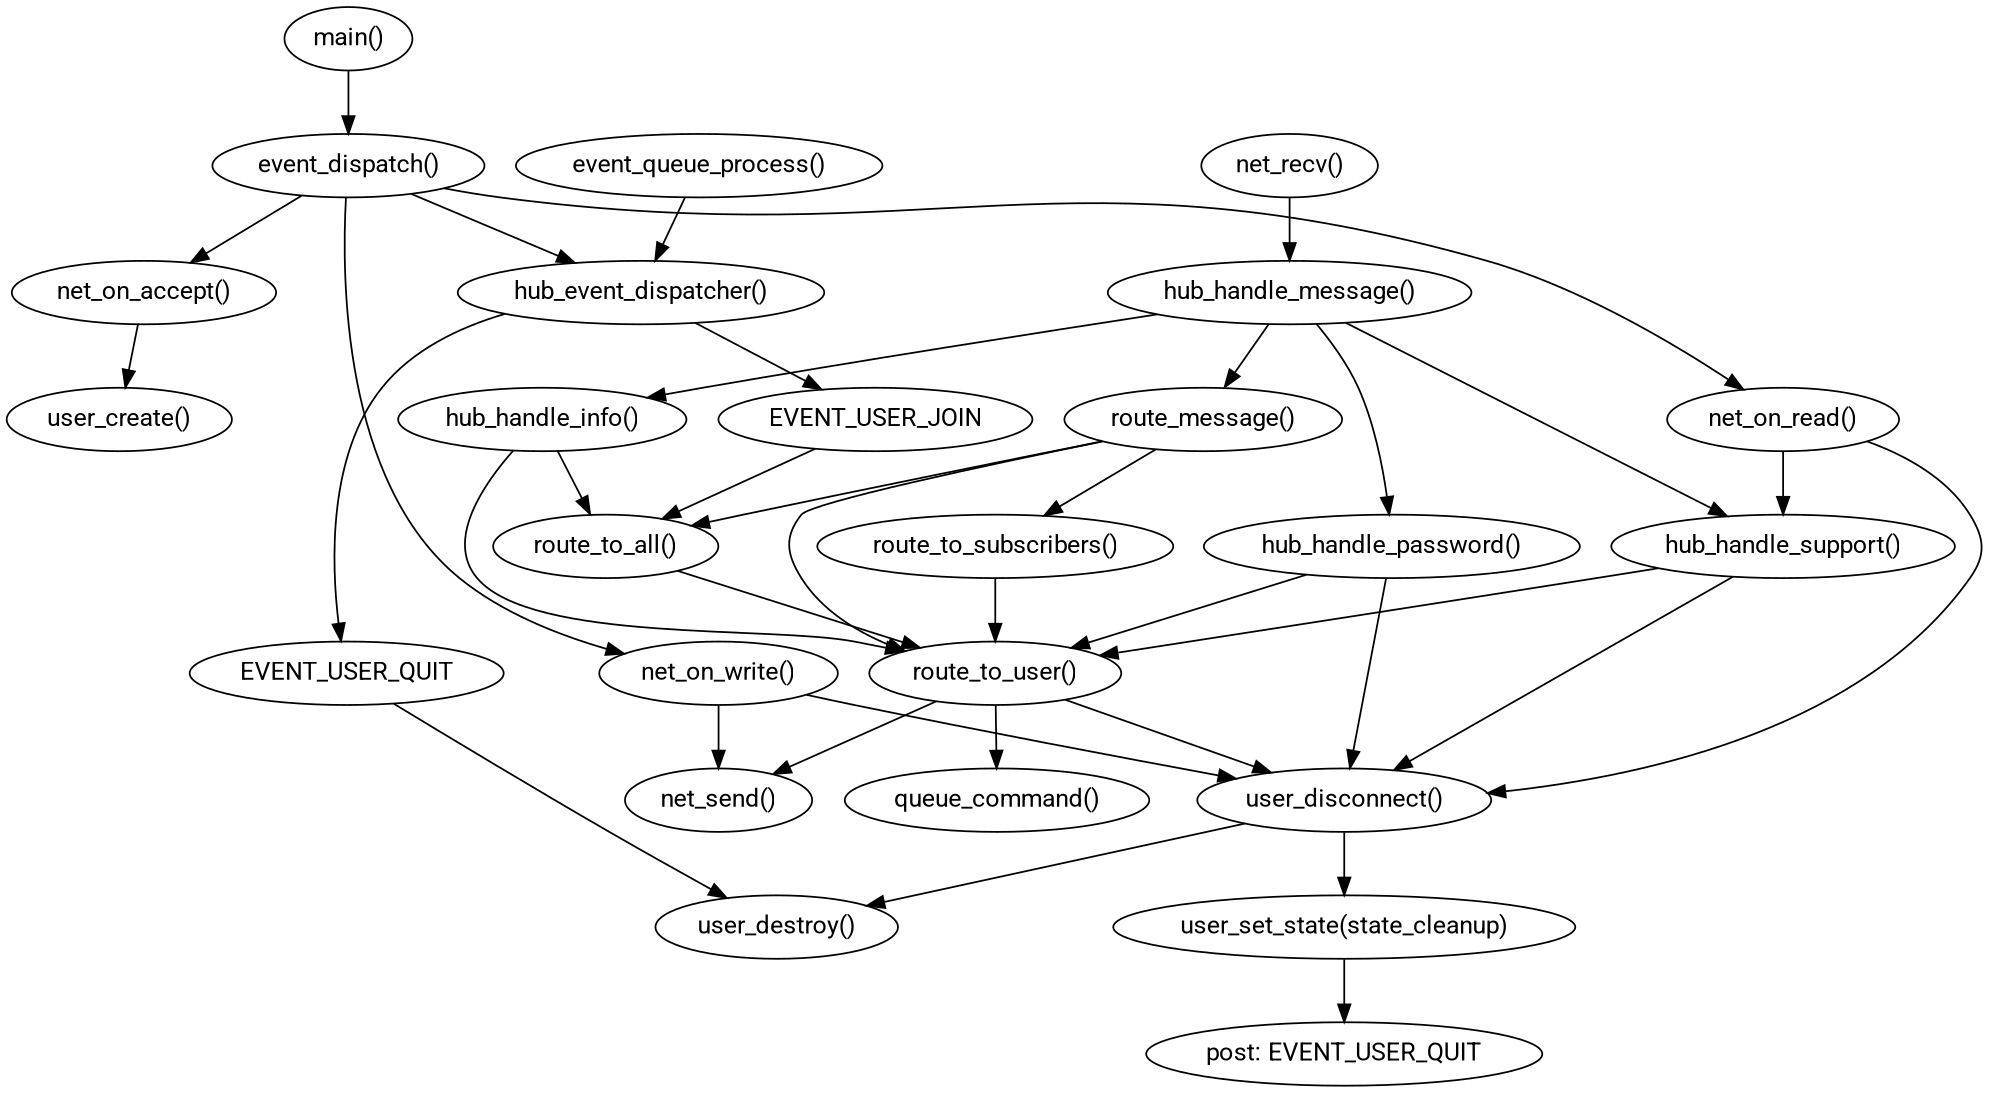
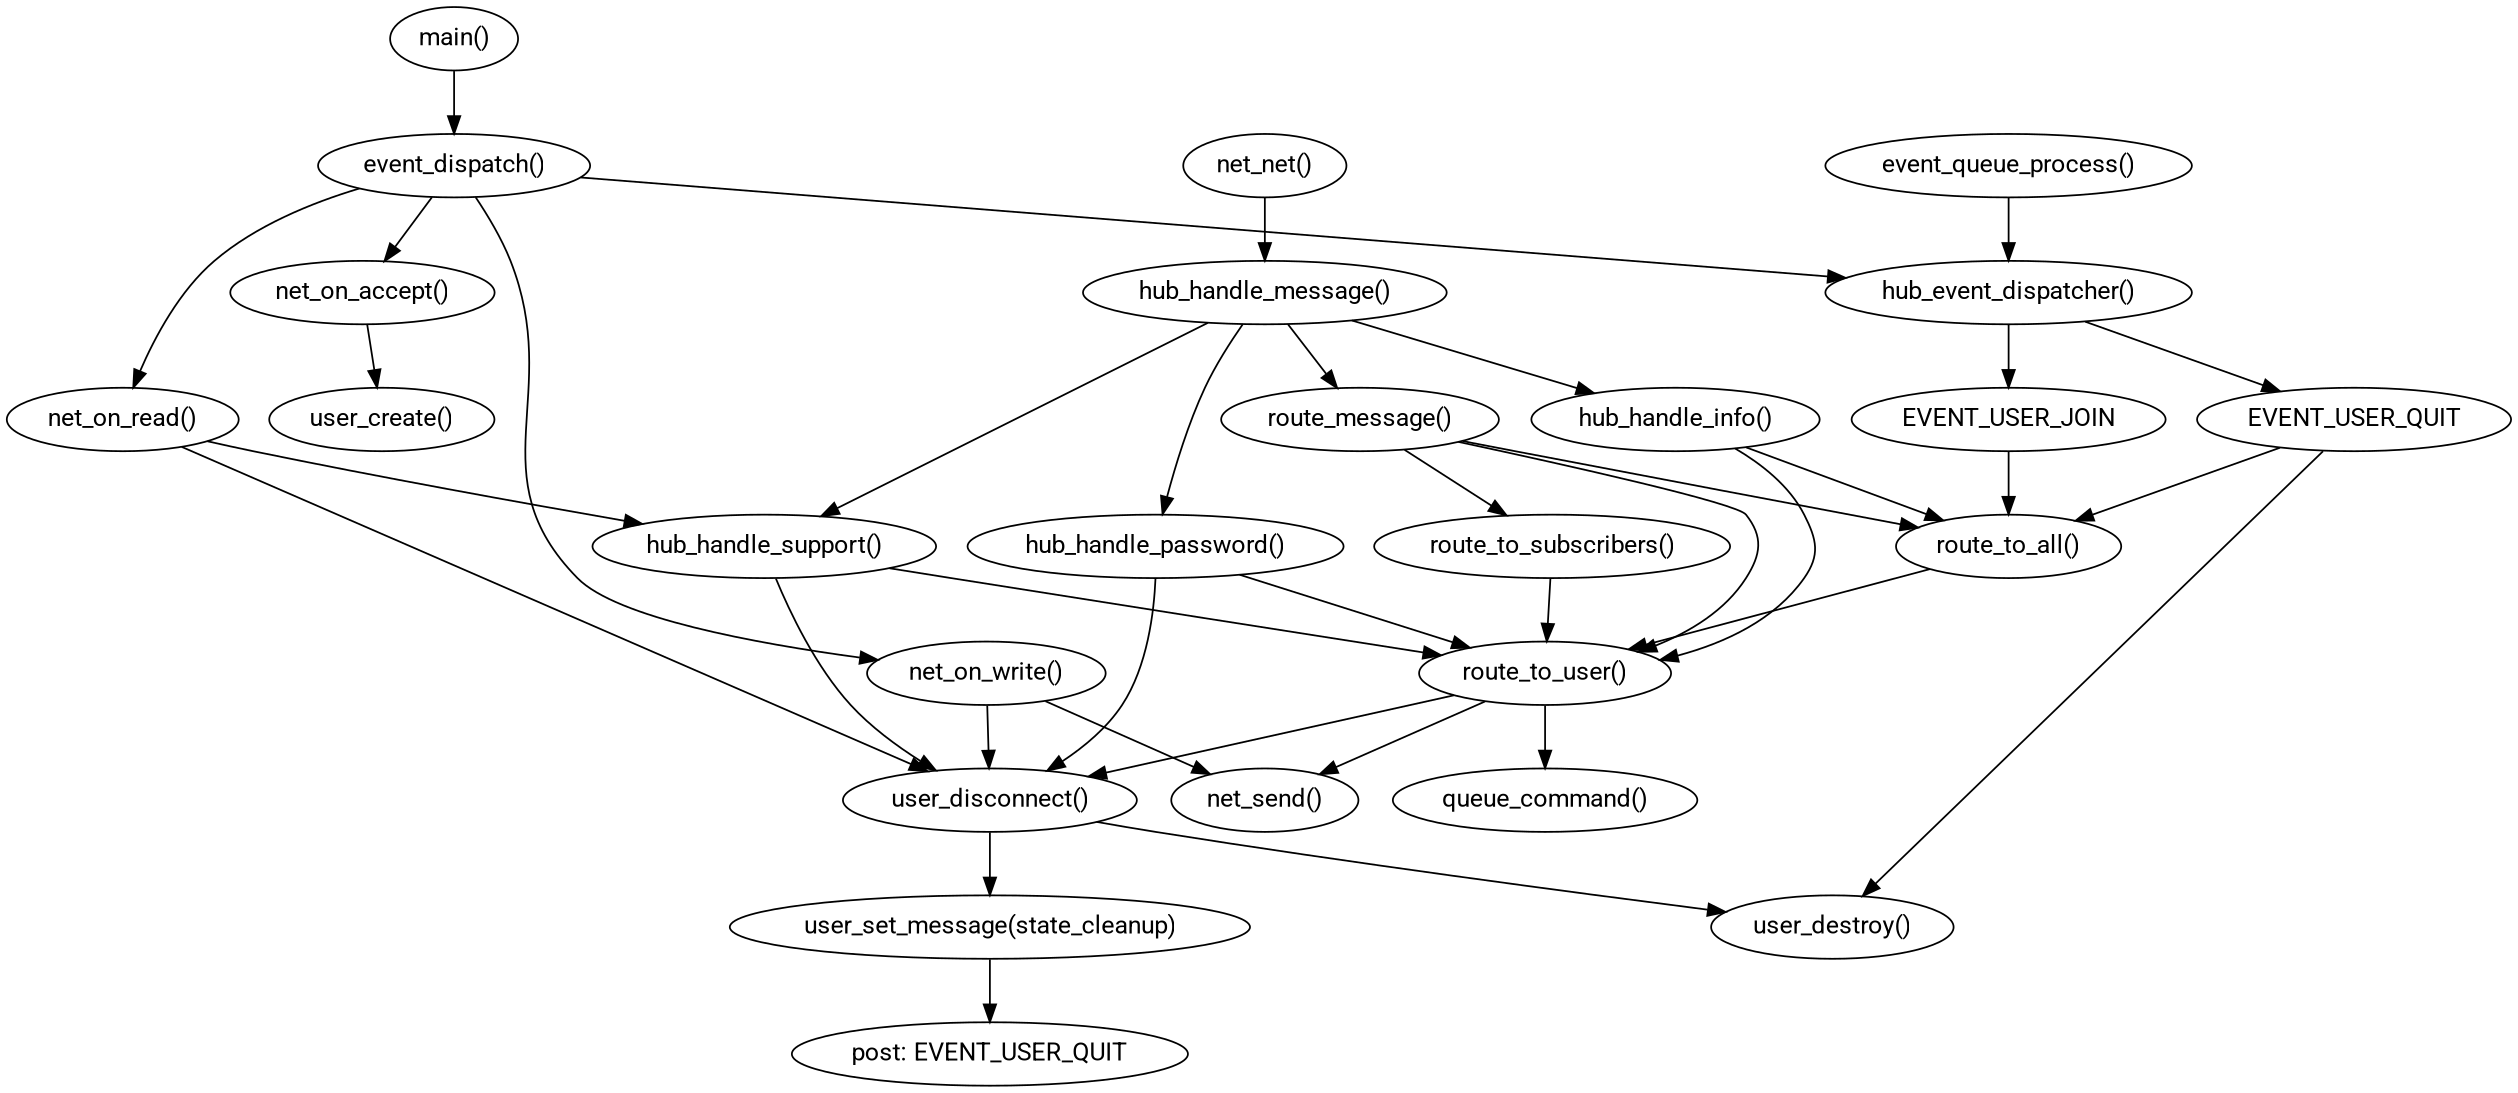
(1290, 166) -> (1265, 166)
none -> (2186, 481)
(1344, 927) -> (990, 927)
